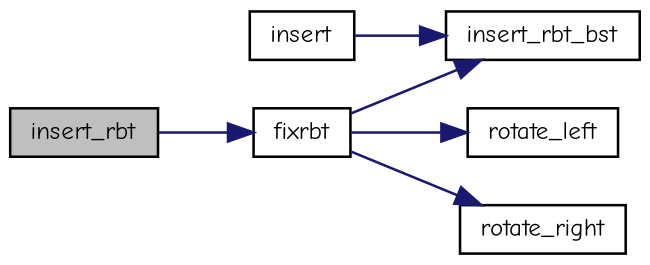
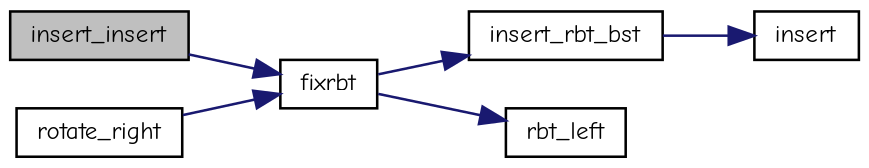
(387, 36) -> (696, 36)
(84, 133) -> (99, 36)
(543, 133) -> (566, 133)
(404, 174) -> (219, 107)
